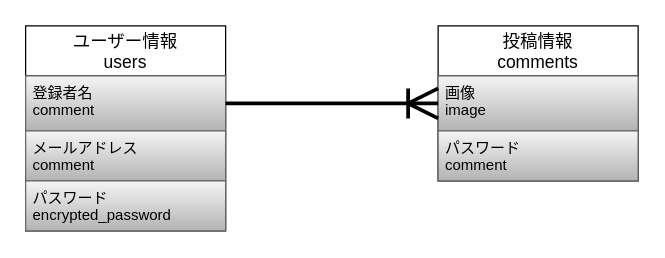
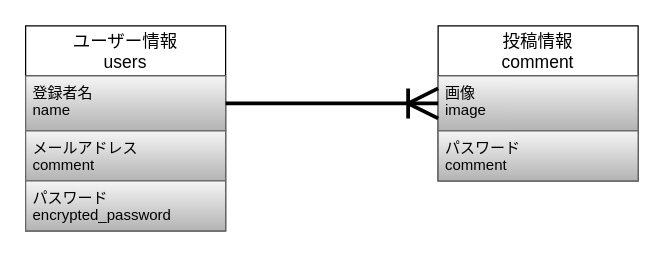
(538, 41) -> (538, 41)
(63, 93) -> (63, 93)
